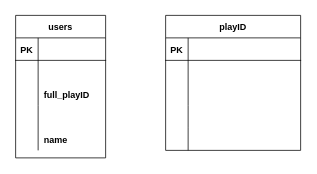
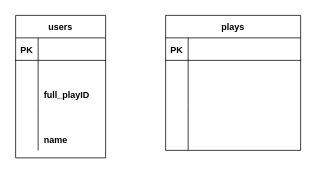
(233, 27) -> (233, 27)
